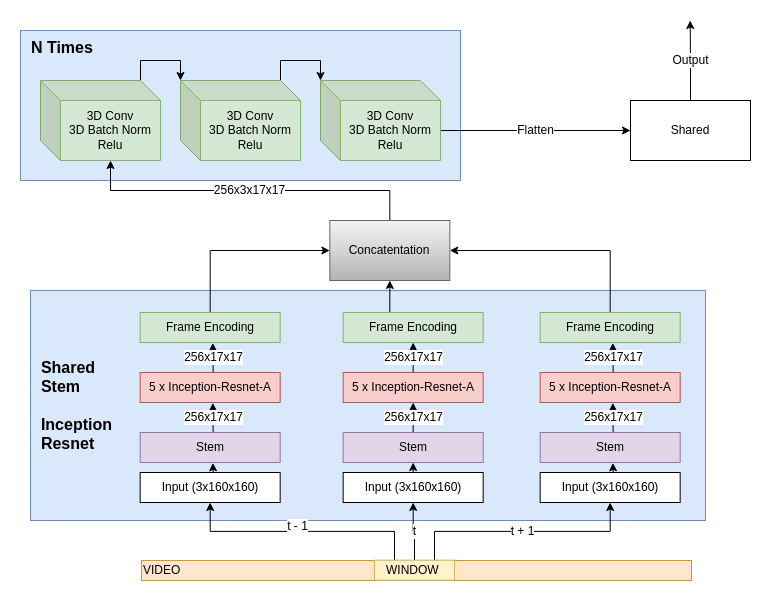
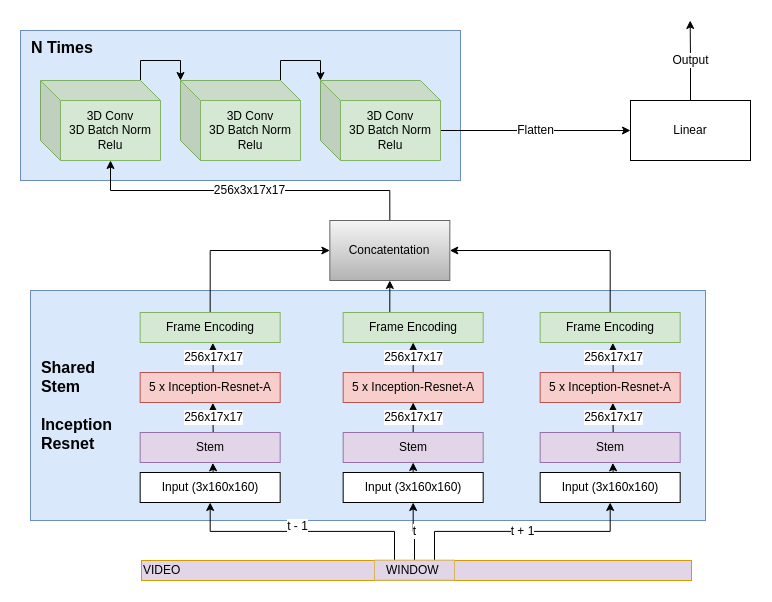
(691, 131) -> (691, 131)
(415, 570) -> (415, 570)
(160, 571) -> (160, 571)
